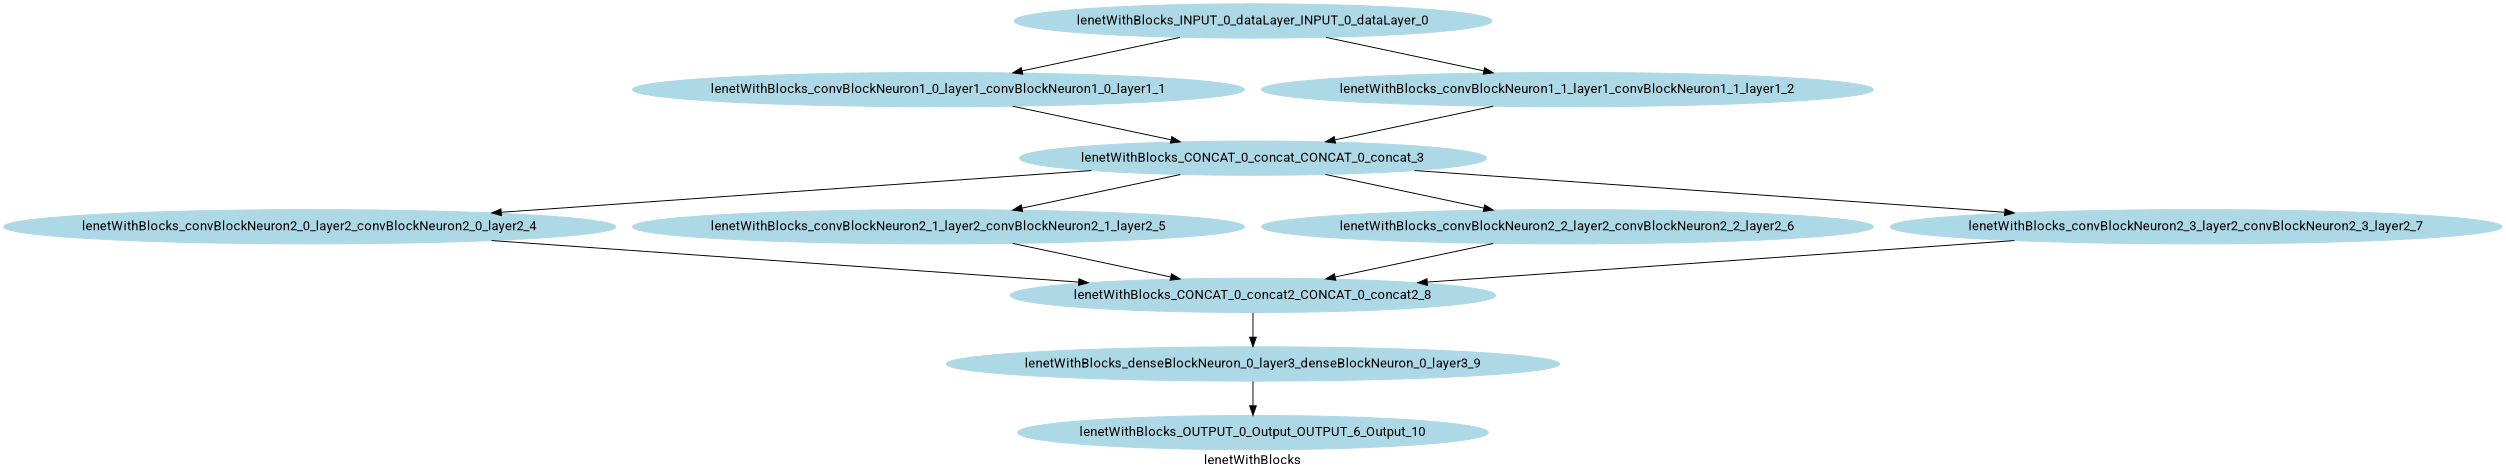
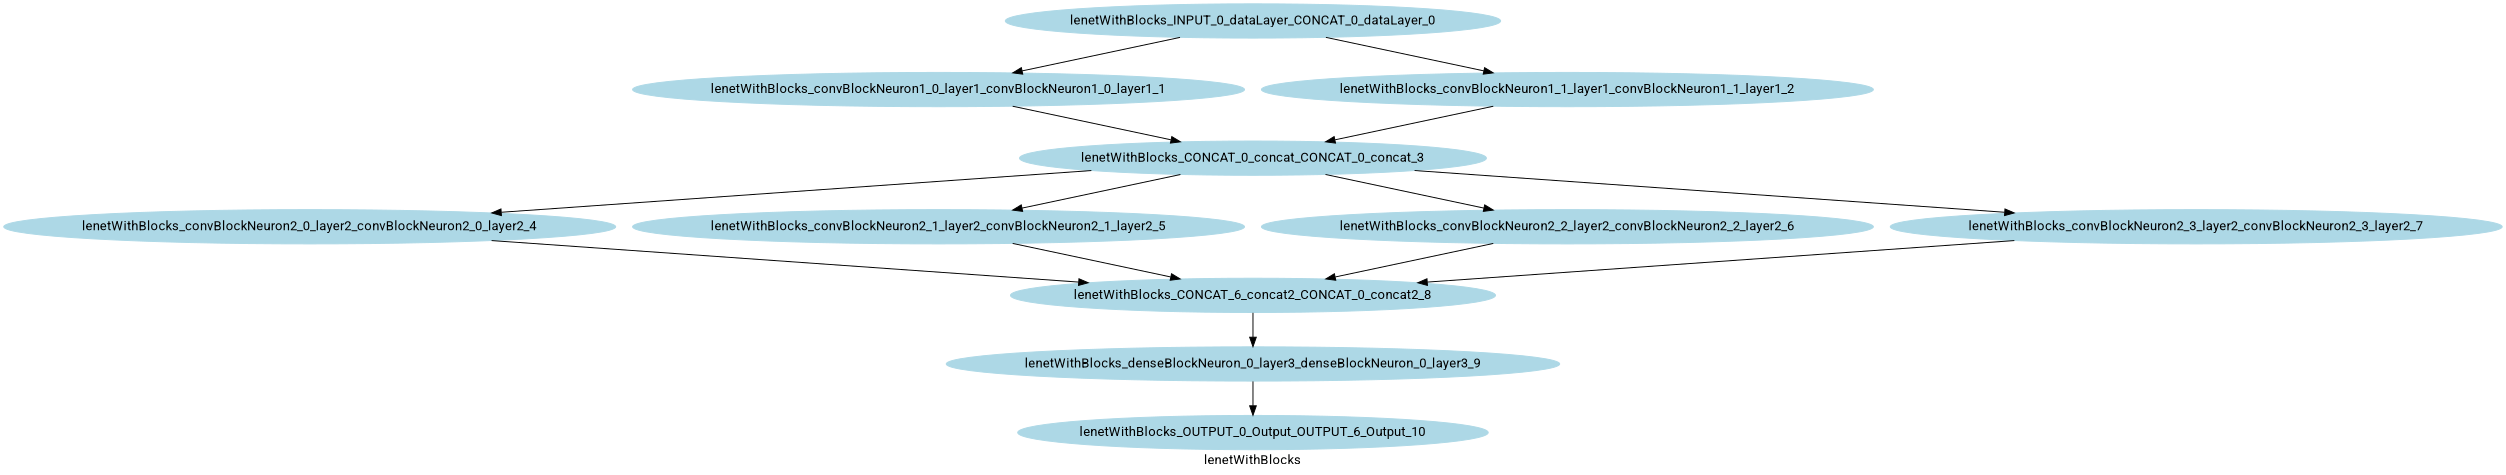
(1253, 21) -> (1253, 21)
(1253, 295) -> (1253, 295)
